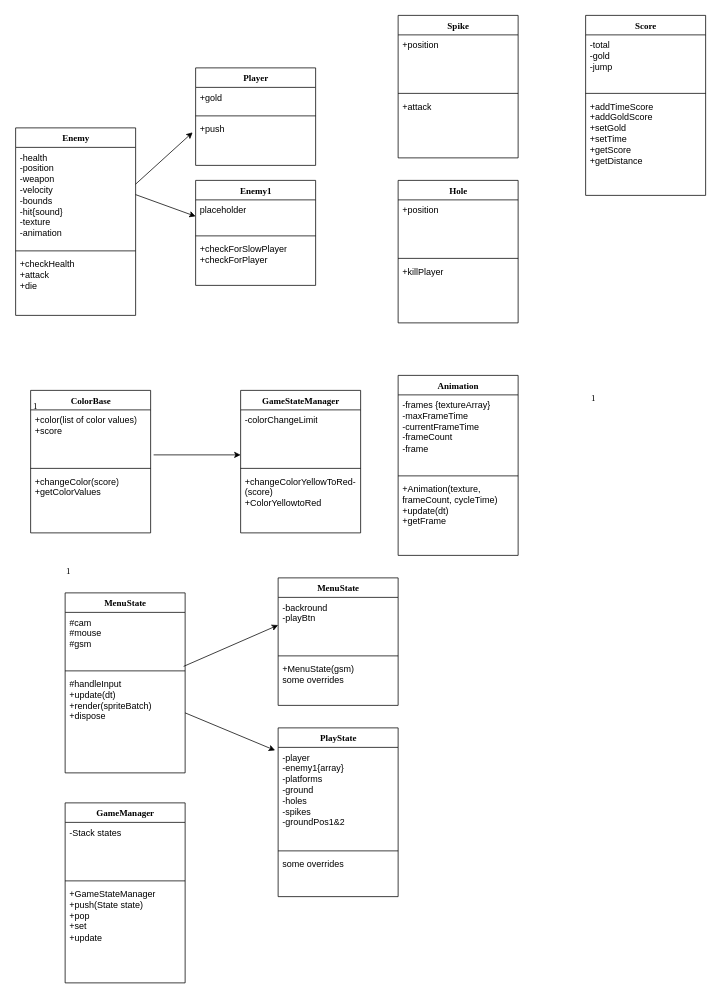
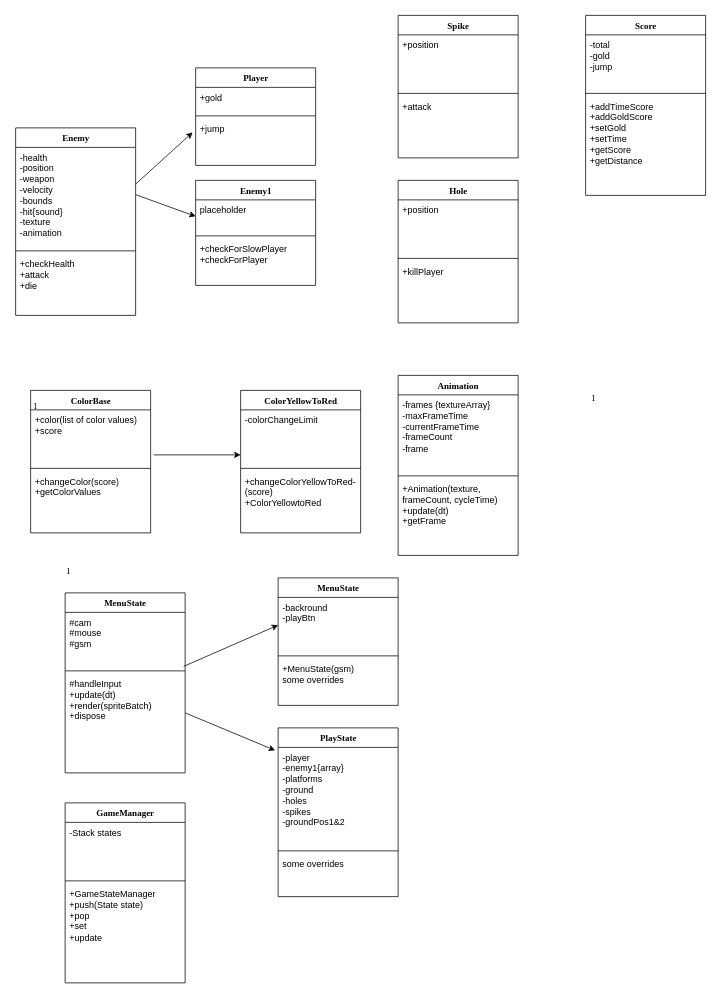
(212, 130) -> (212, 130)
(301, 401) -> (301, 401)
